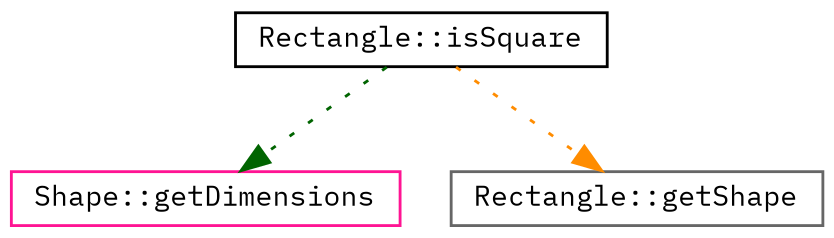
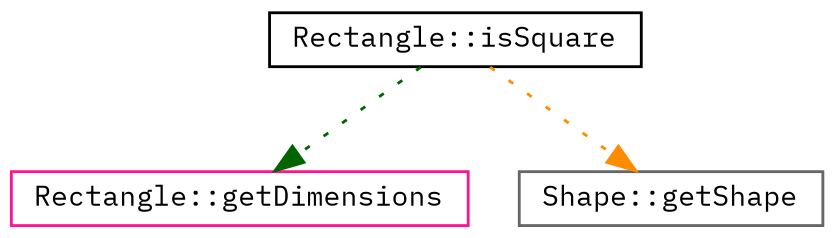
(206, 199) -> (240, 199)
(637, 199) -> (671, 199)
